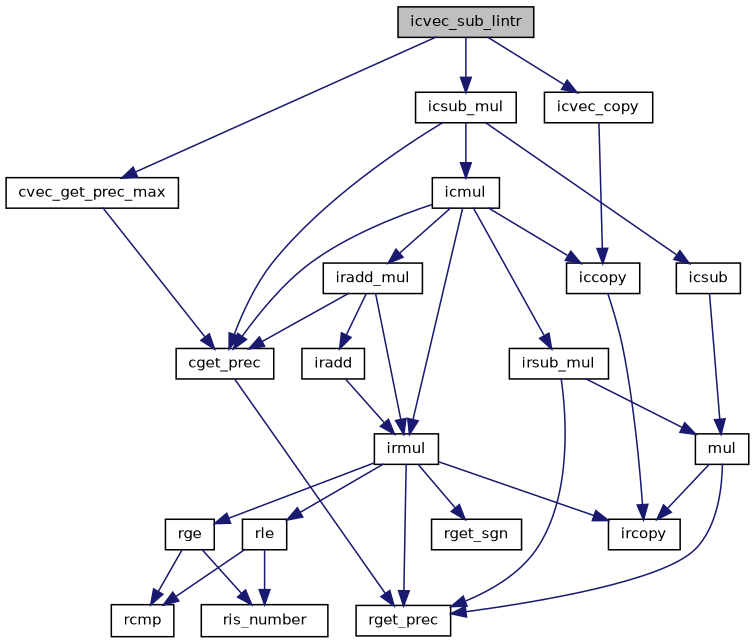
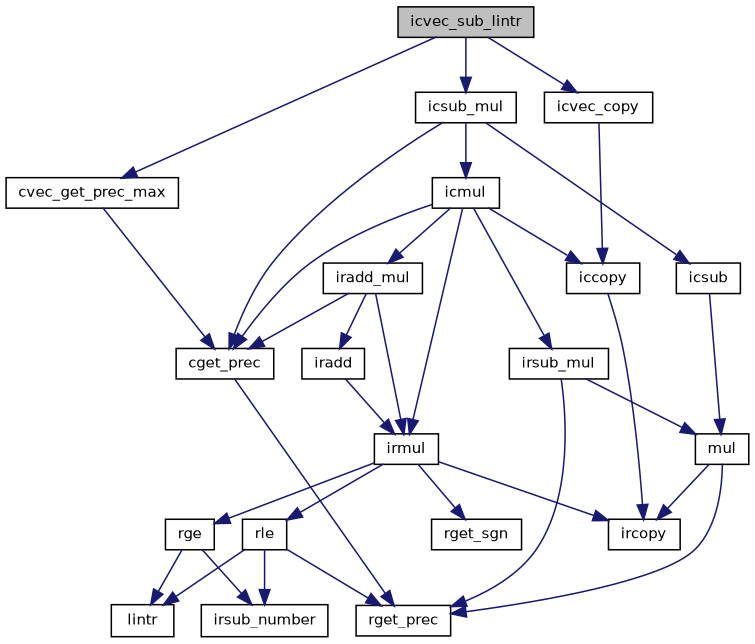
(405, 527) -> (327, 574)
(143, 621) -> (143, 621)
(265, 621) -> (265, 621)
